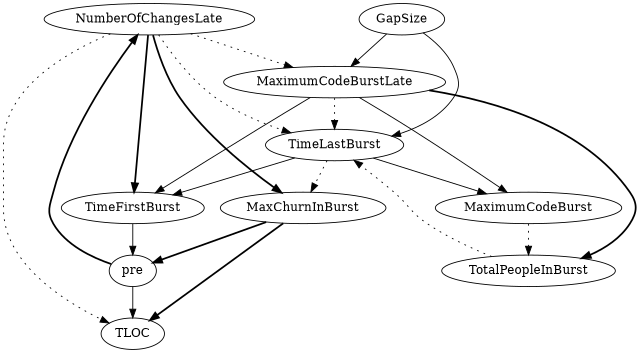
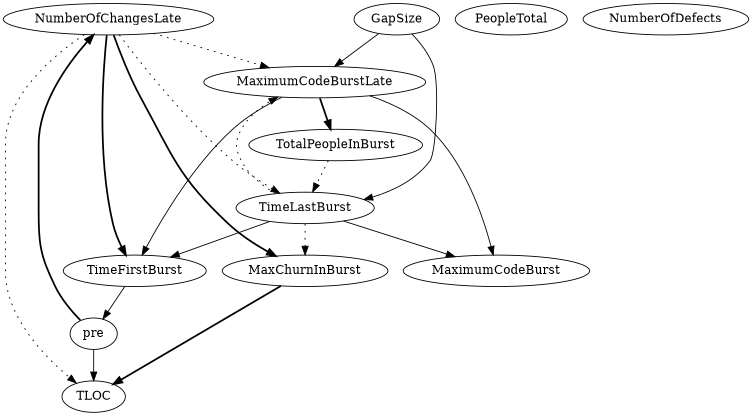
none -> (511, 19)
none -> (666, 19)
(335, 109) -> (237, 149)
(529, 235) -> none
(214, 241) -> none
